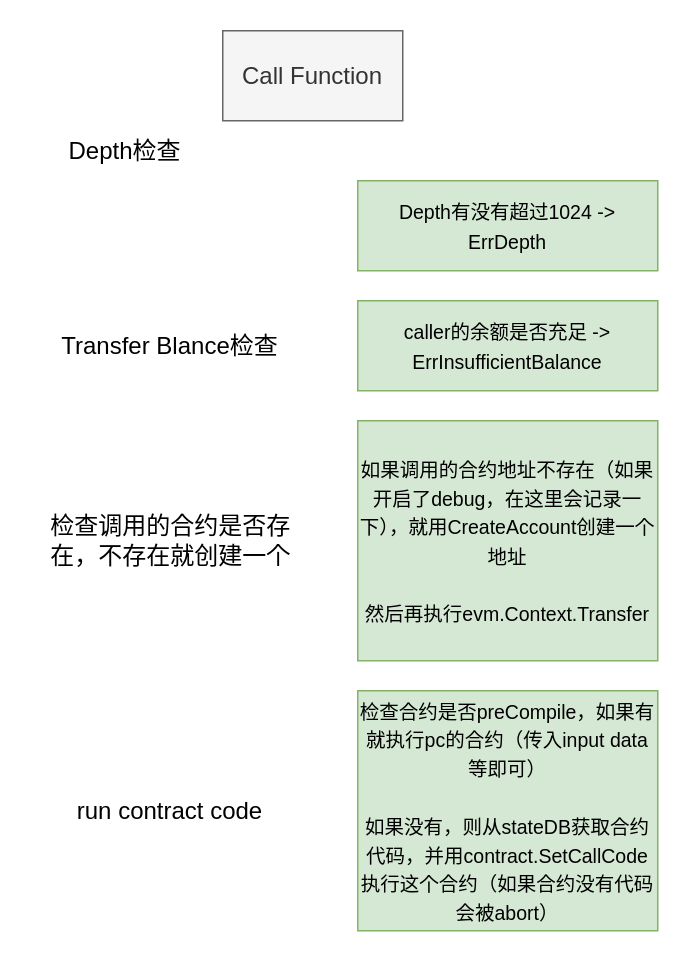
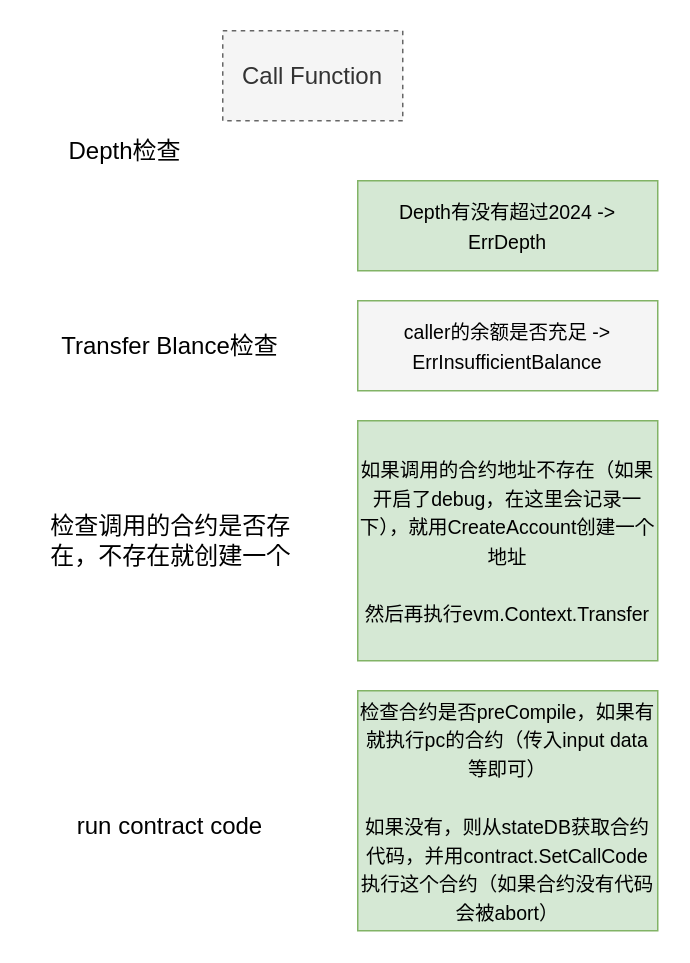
(313, 76) -> (313, 76)
(508, 226) -> (508, 226)
(508, 346) -> (508, 346)
(170, 811) -> (170, 826)
